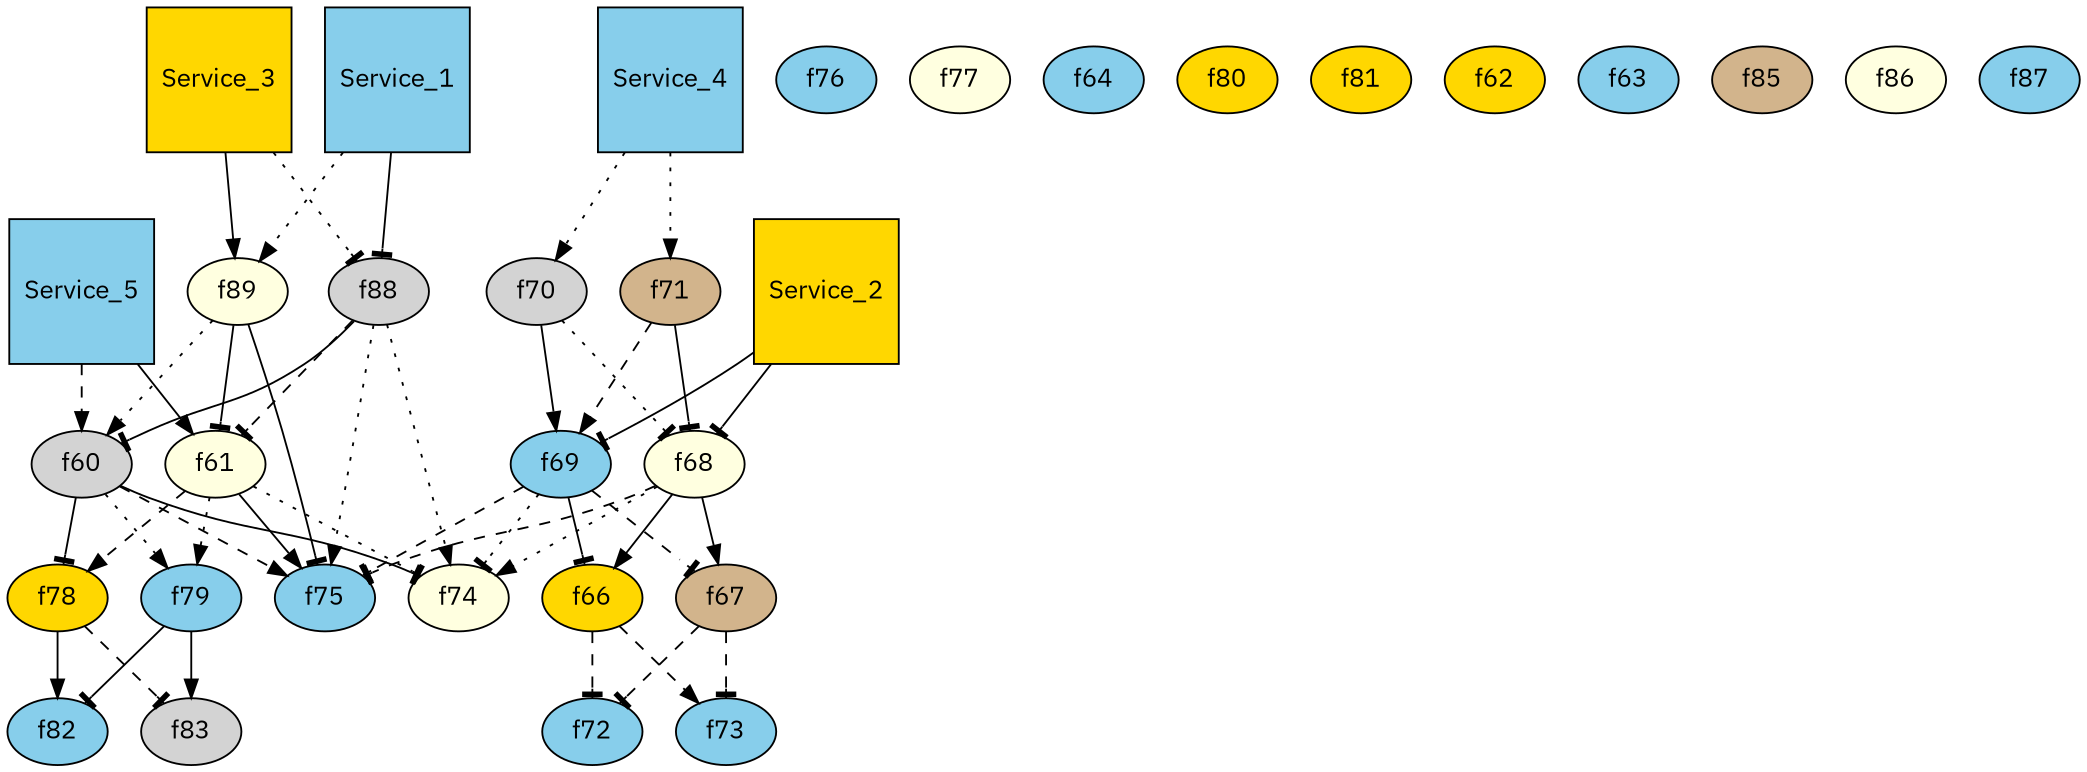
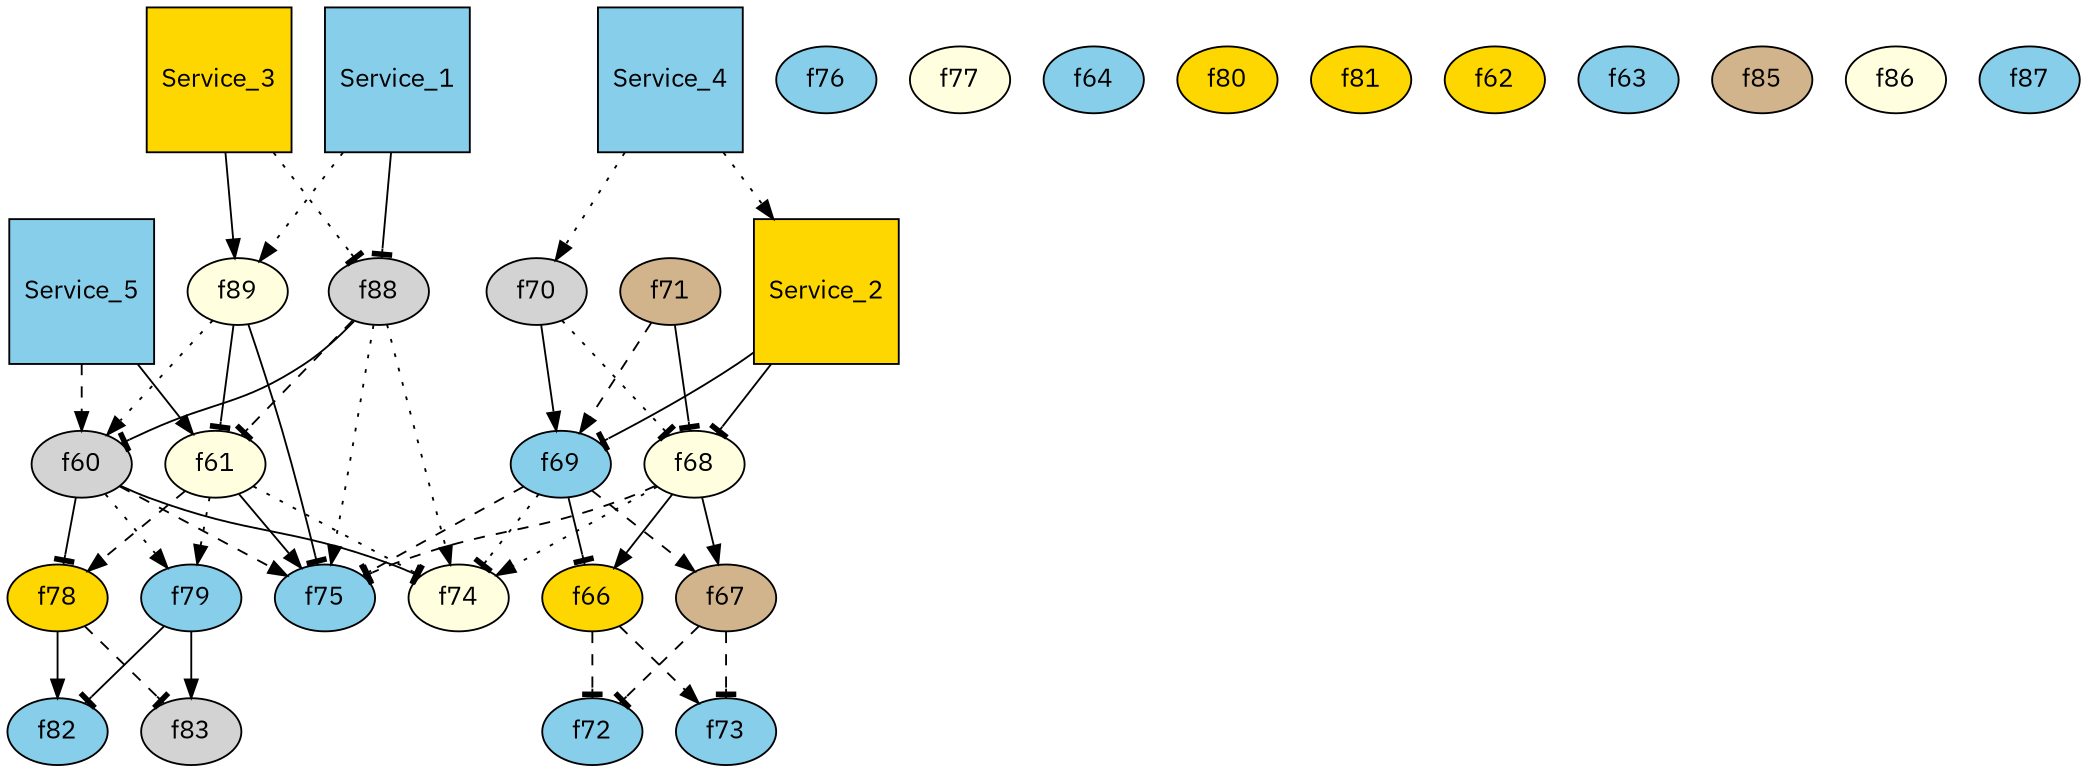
(670, 196) -> (743, 178)
(634, 523) -> (634, 523)
